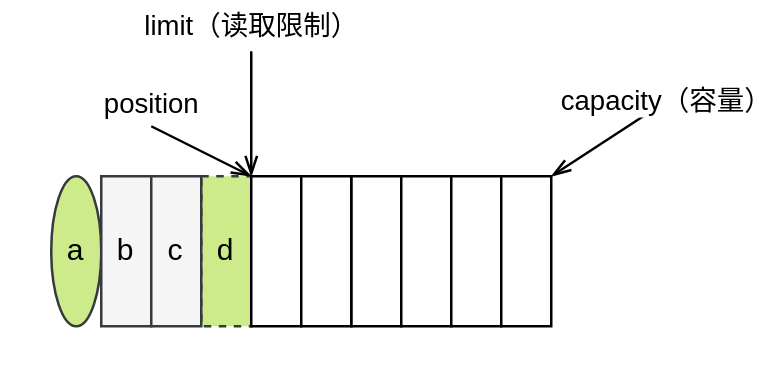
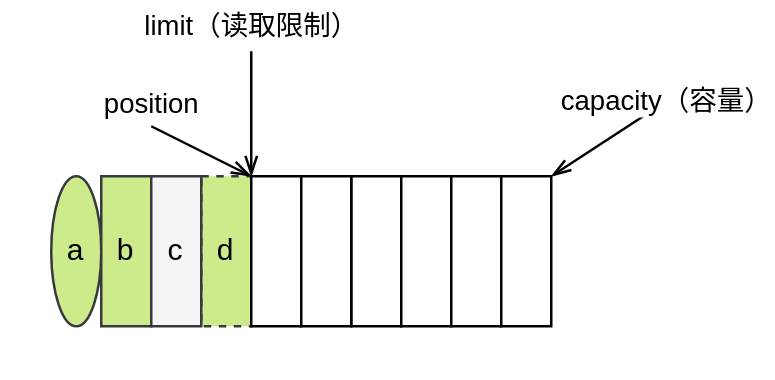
(126, 251) -> (126, 251)
